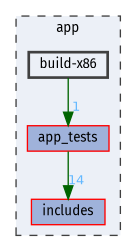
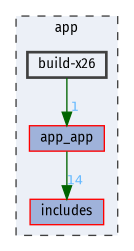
(68, 65) -> (67, 65)
(68, 138) -> (67, 138)
